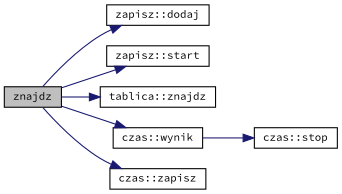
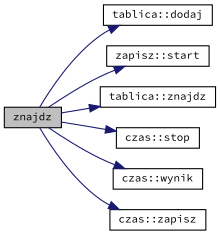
(158, 15) -> (158, 15)
(223, 138) -> (84, 126)
